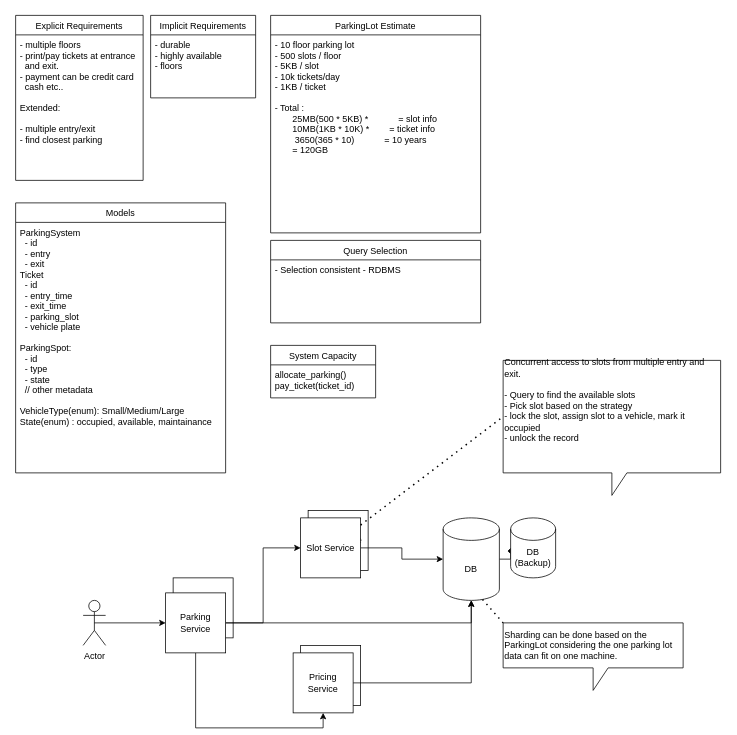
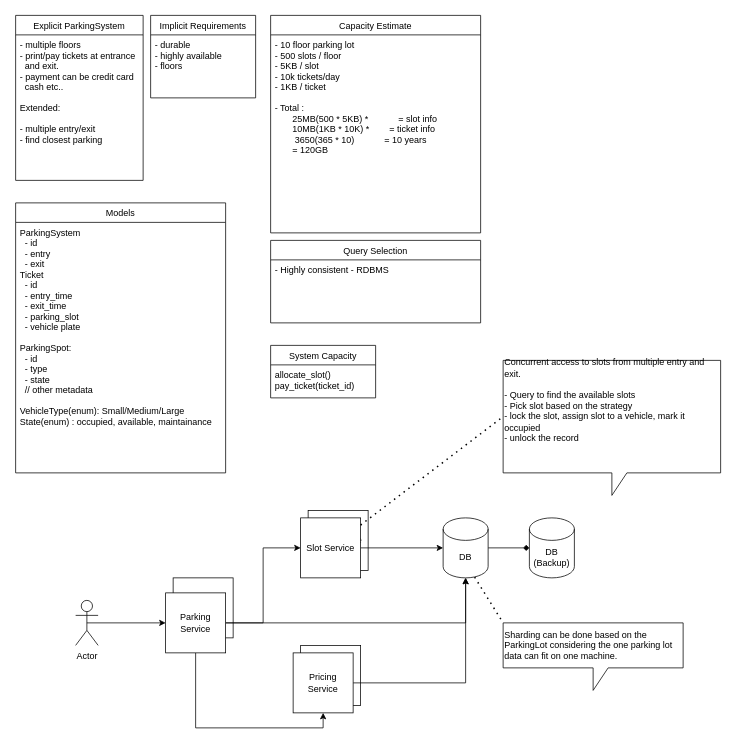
(79, 26) -> (79, 26)
(375, 26) -> (375, 26)
(342, 270) -> (334, 270)
(316, 375) -> (309, 375)
(533, 548) -> (552, 548)
(471, 559) -> (465, 548)
(94, 623) -> (87, 623)
